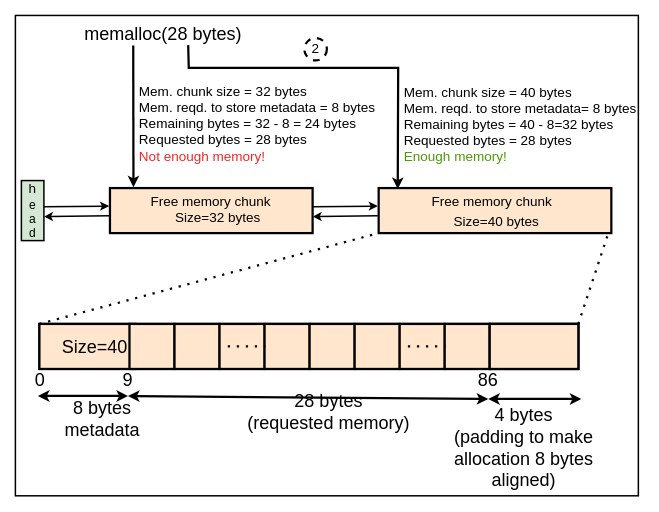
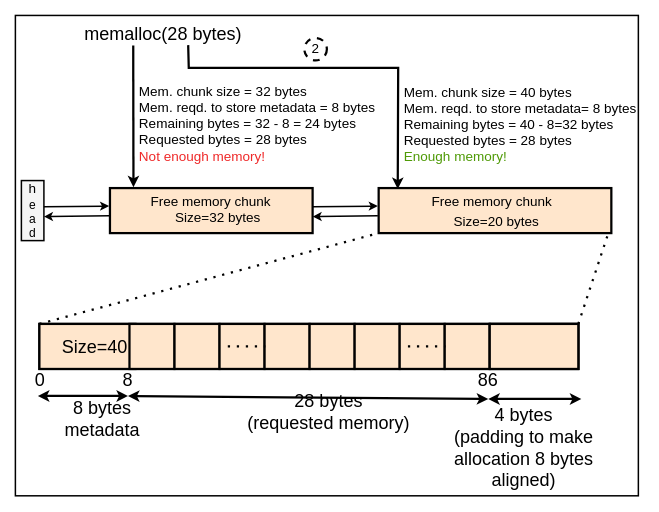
(33, 210) -> (33, 210)
(496, 222) -> (496, 222)
(128, 380) -> (128, 380)
